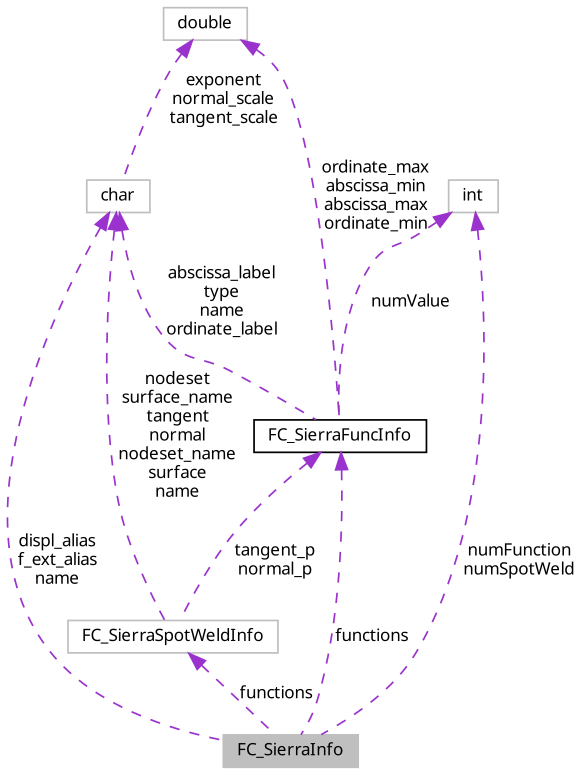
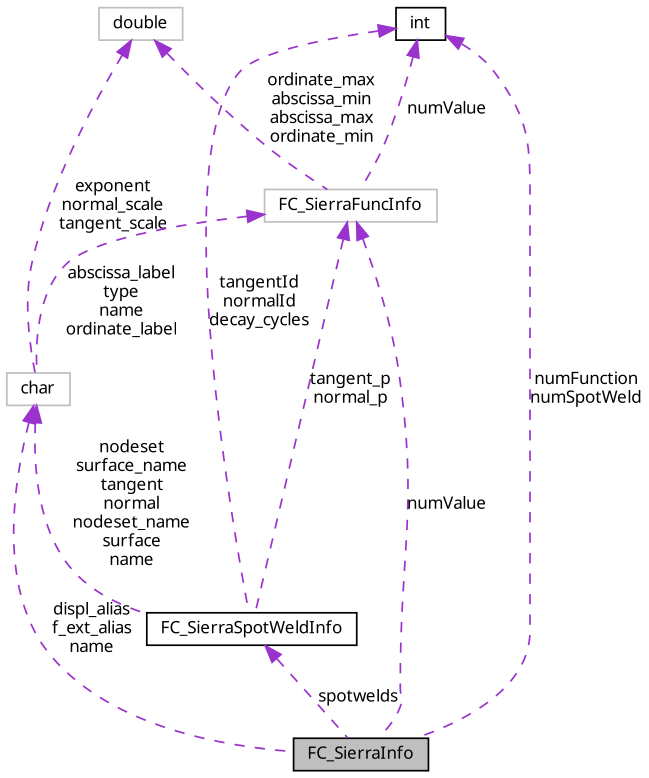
(473, 196) -> (421, 24)
none -> (207, 268)
(186, 355) -> (98, 246)
(340, 436) -> (351, 206)
(173, 637) -> (252, 629)
(372, 637) -> (447, 504)
(276, 694) -> (358, 697)
(291, 751) -> (361, 754)
